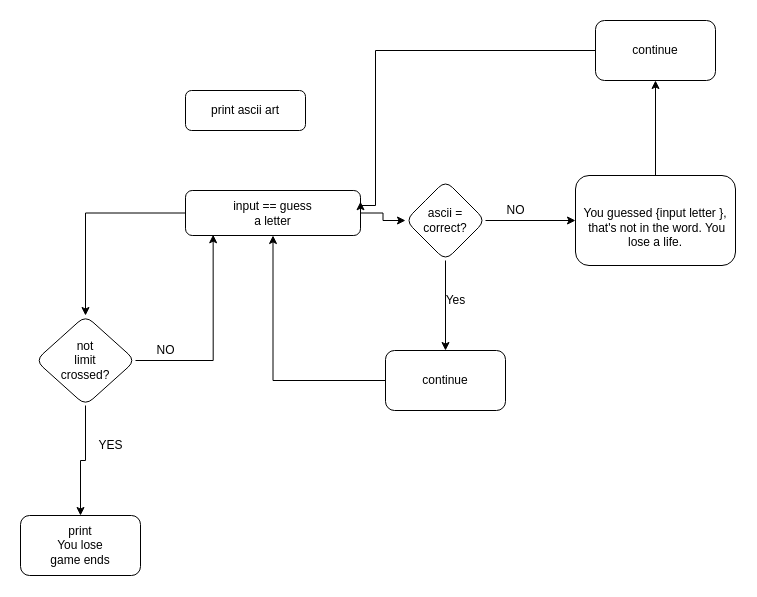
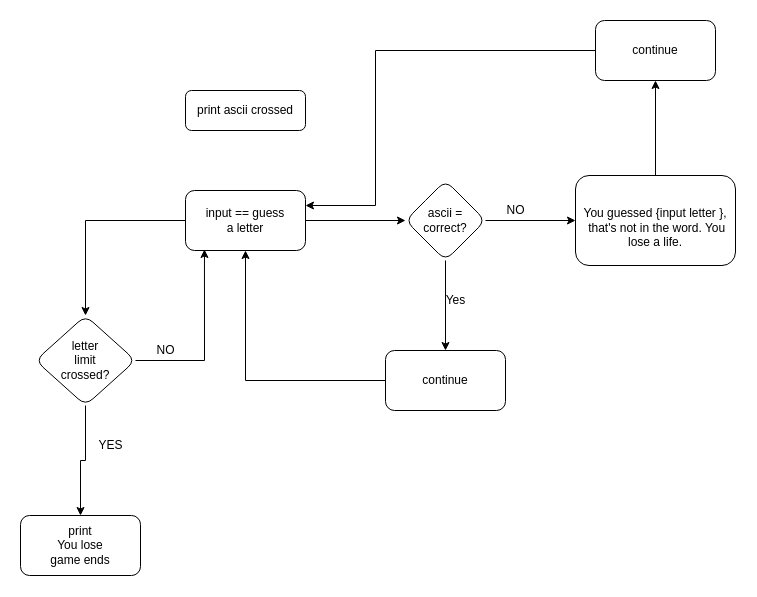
(246, 111) -> (246, 111)
(273, 213) -> (246, 221)
(86, 361) -> (86, 361)
